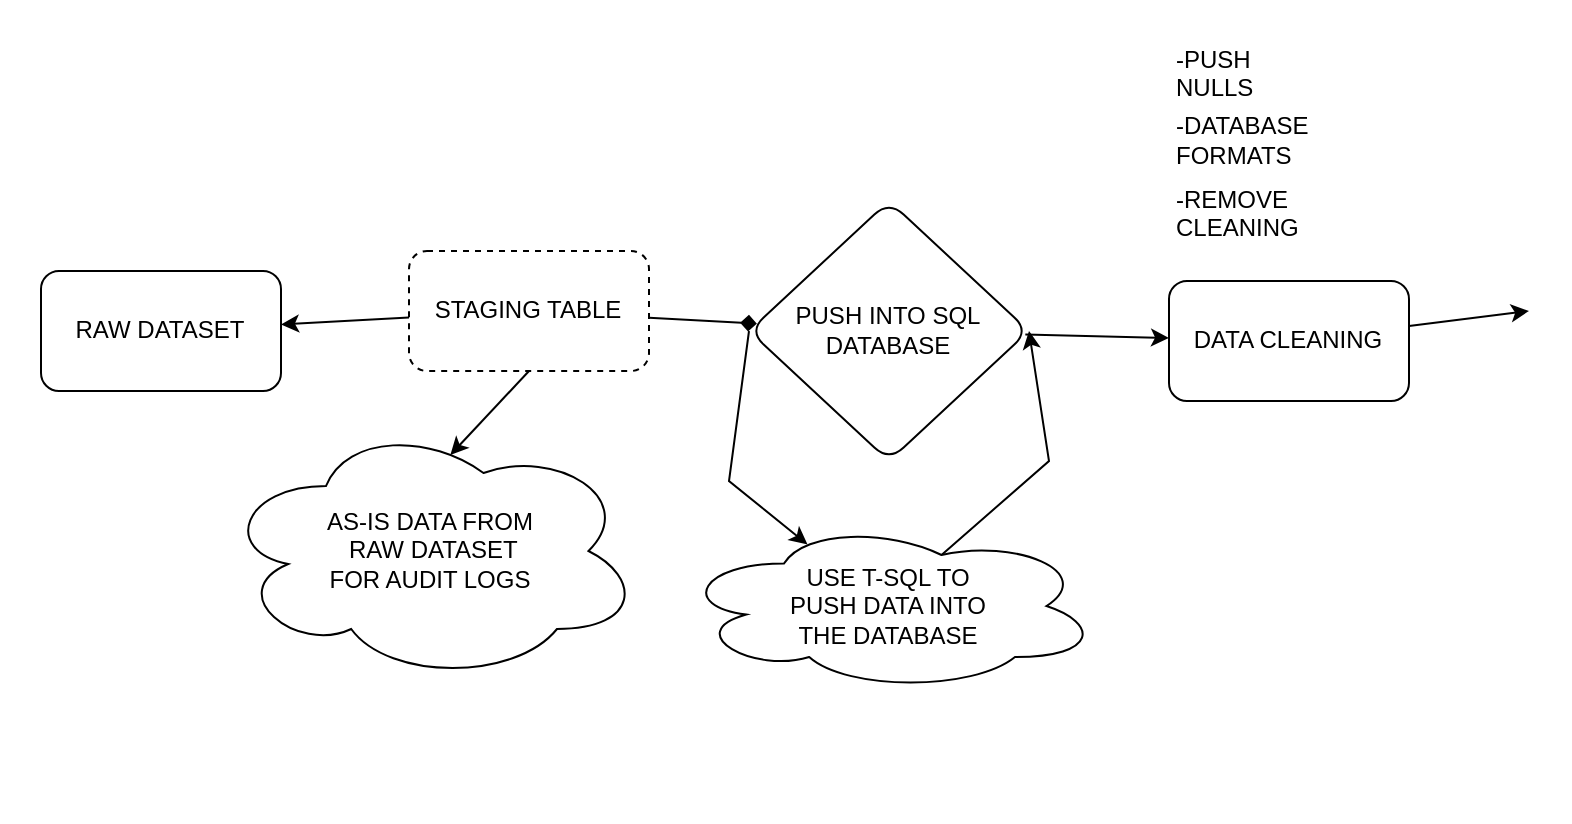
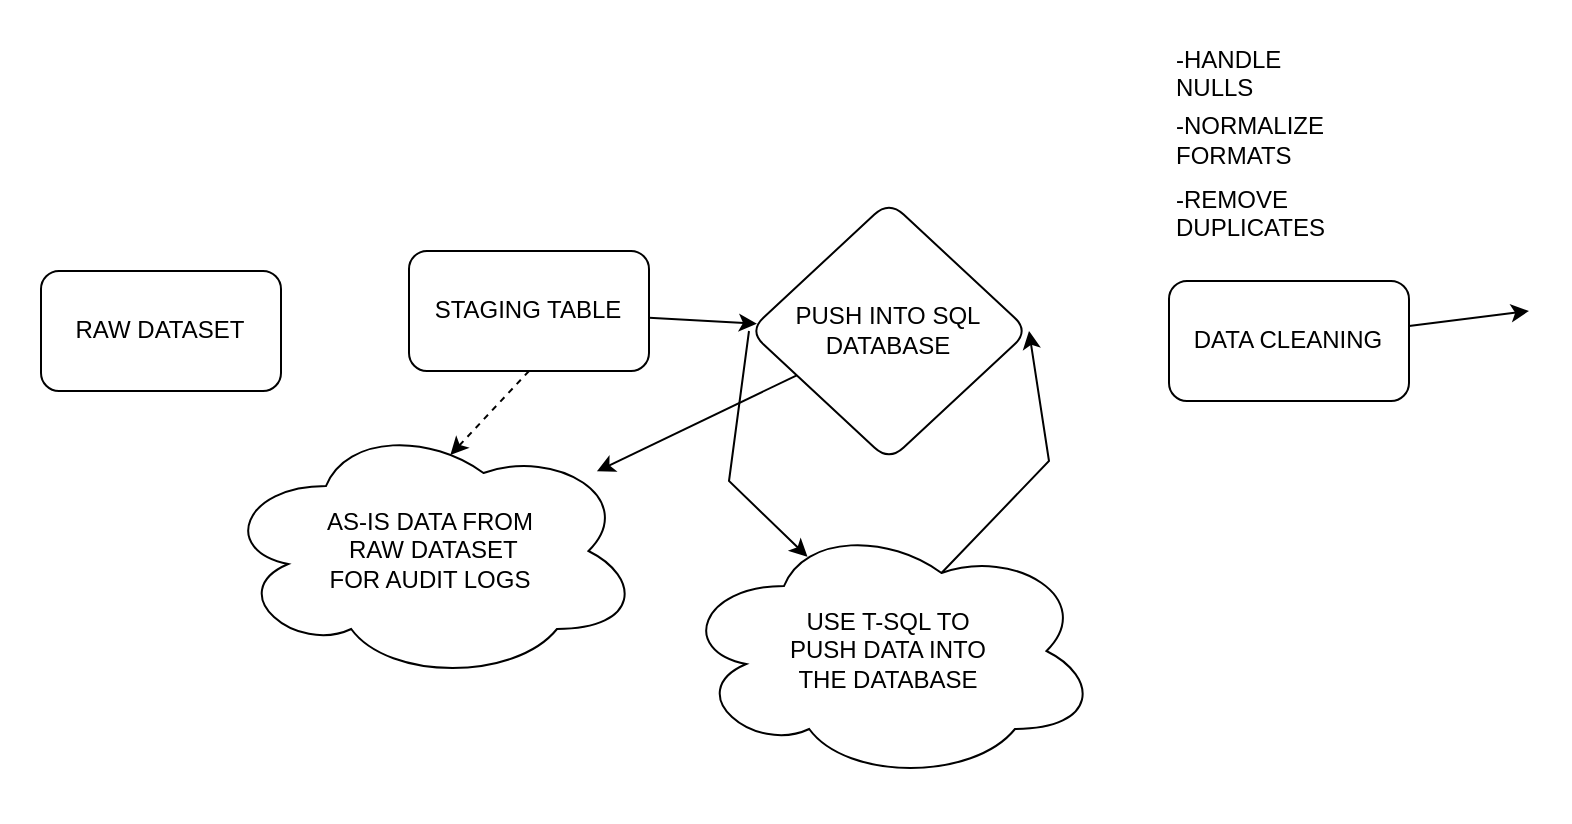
(1248, 71) -> (1256, 71)
(1256, 141) -> (1256, 141)
(1256, 211) -> (1256, 211)
(529, 311) -> (529, 311)
(352, 321) -> none
(741, 323) -> (742, 323)
(1091, 336) -> (673, 435)
(496, 406) -> (496, 406)
(889, 606) -> (889, 651)
